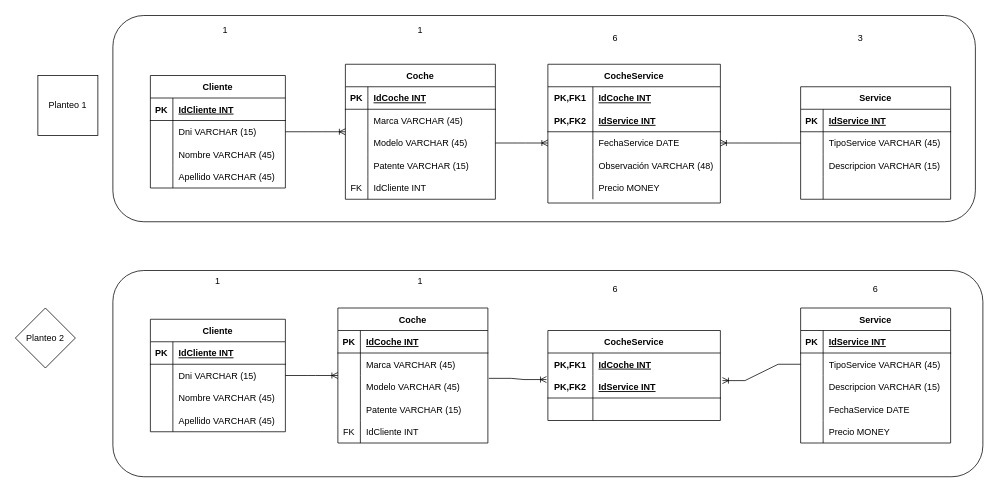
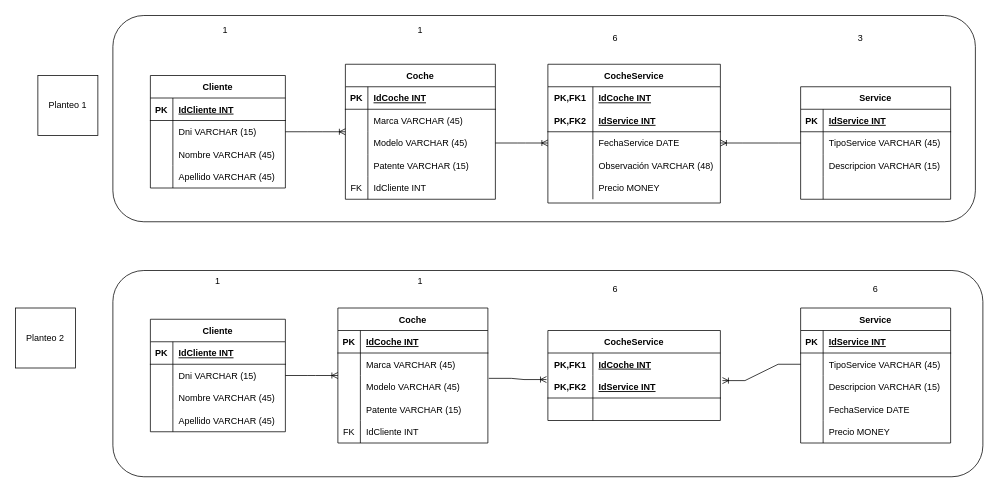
(45, 338) -> (45, 338)
